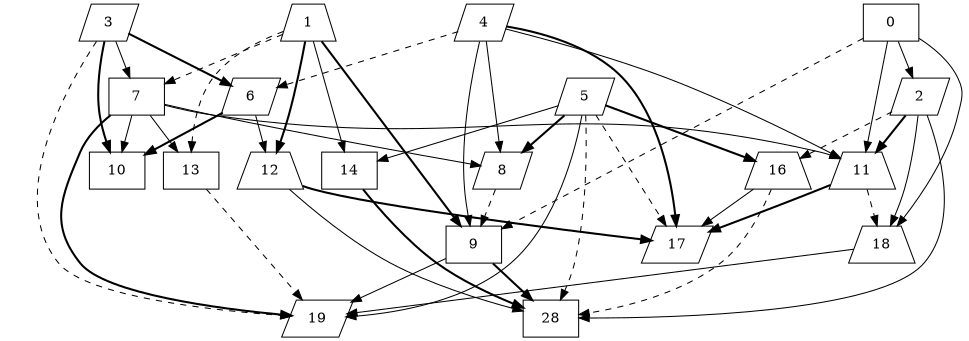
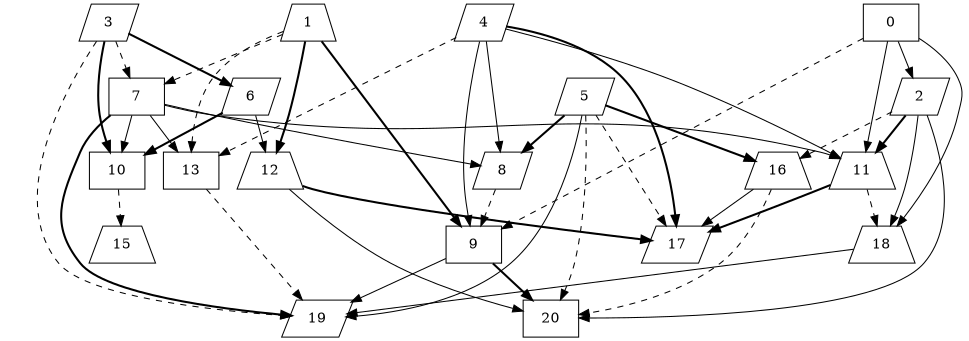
(121, 55) -> (121, 55)
(372, 58) -> (342, 94)
(349, 171) -> none
none -> (122, 245)
(551, 319) -> (551, 319)
